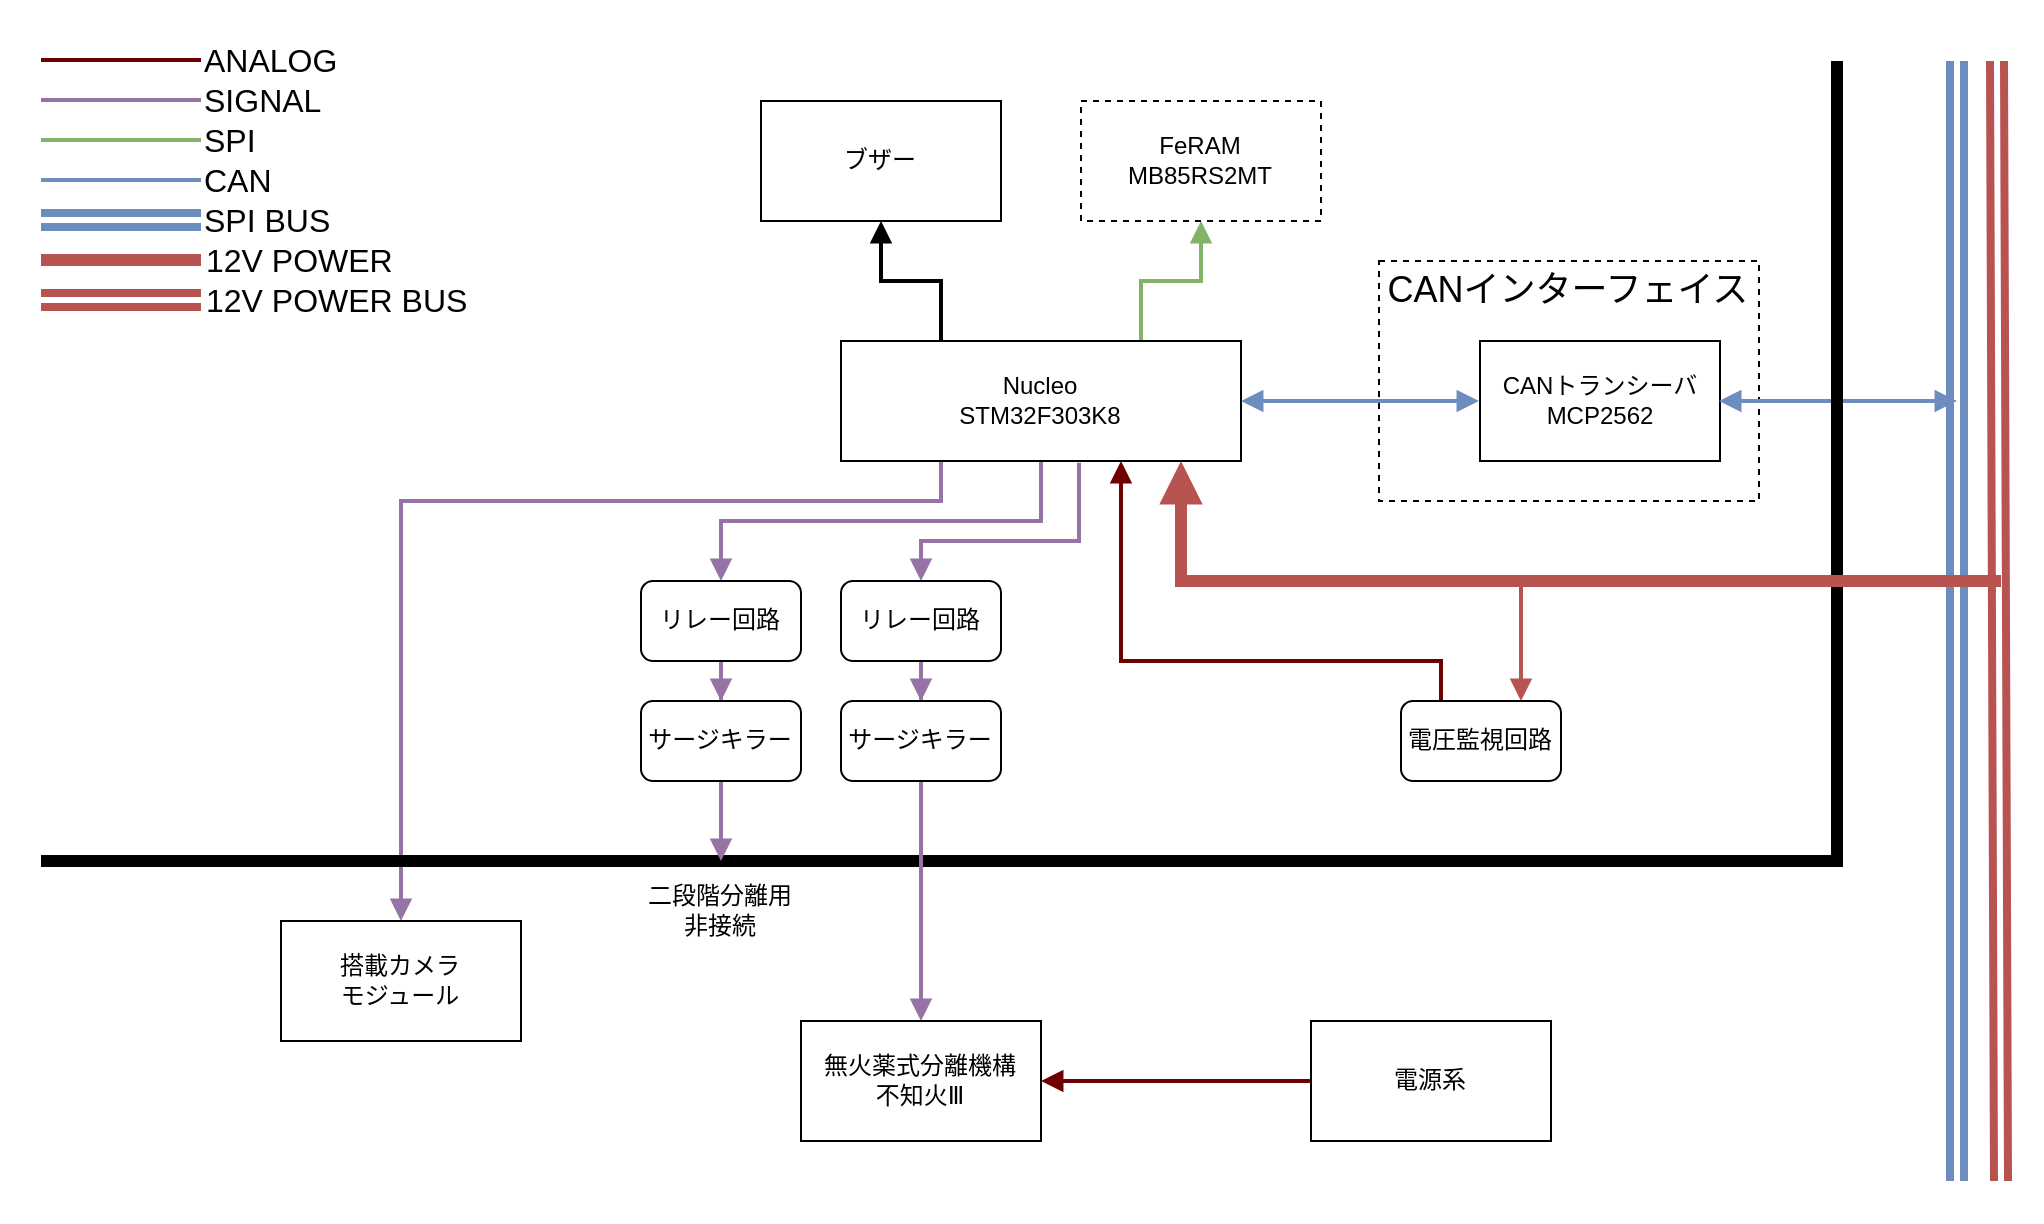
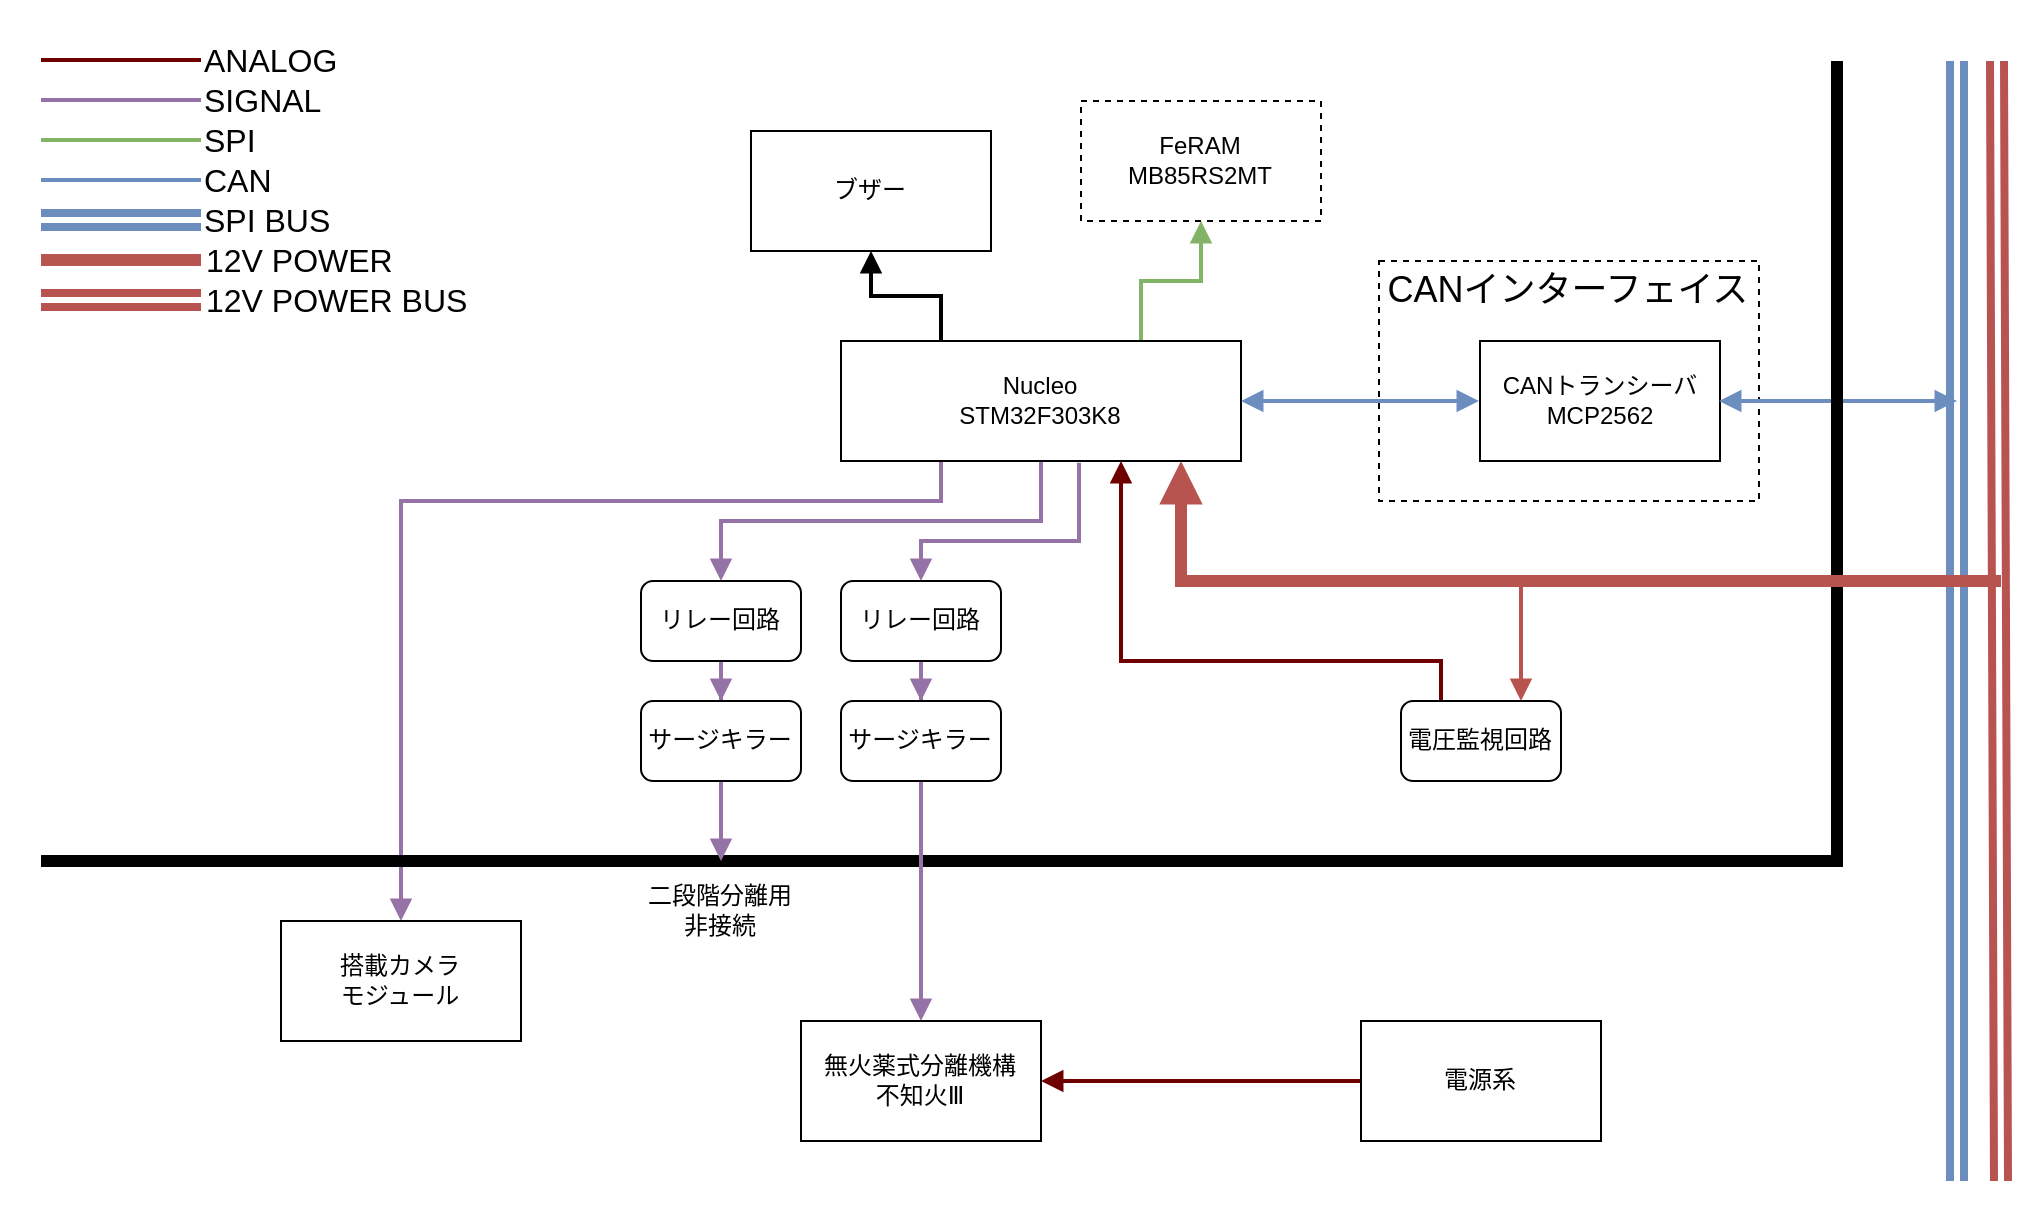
(881, 161) -> (871, 191)
(1431, 1081) -> (1481, 1081)
